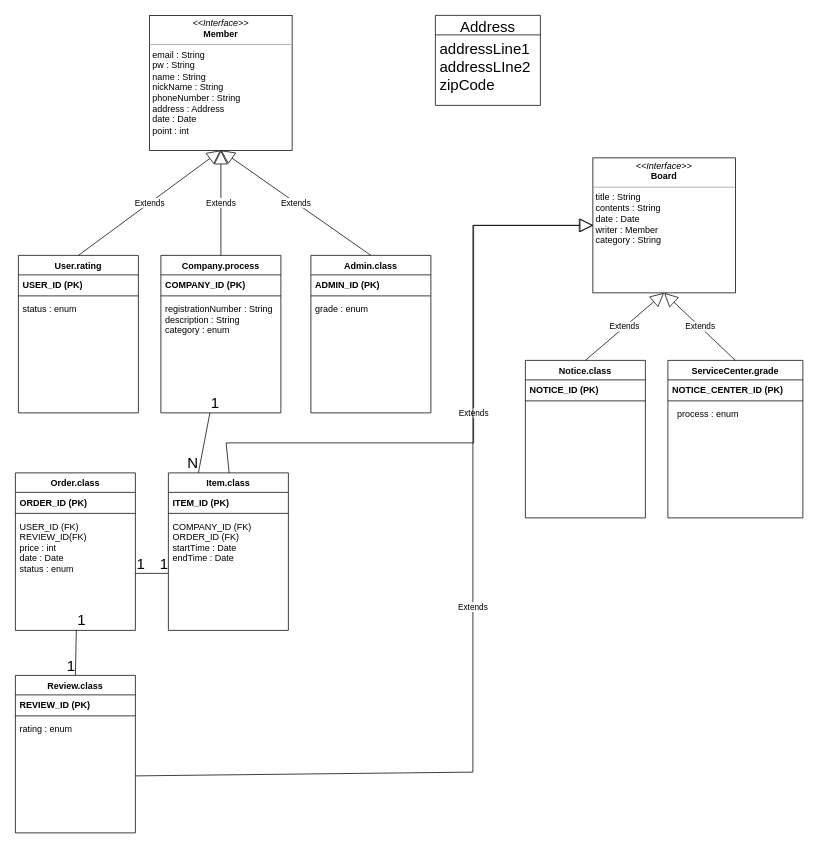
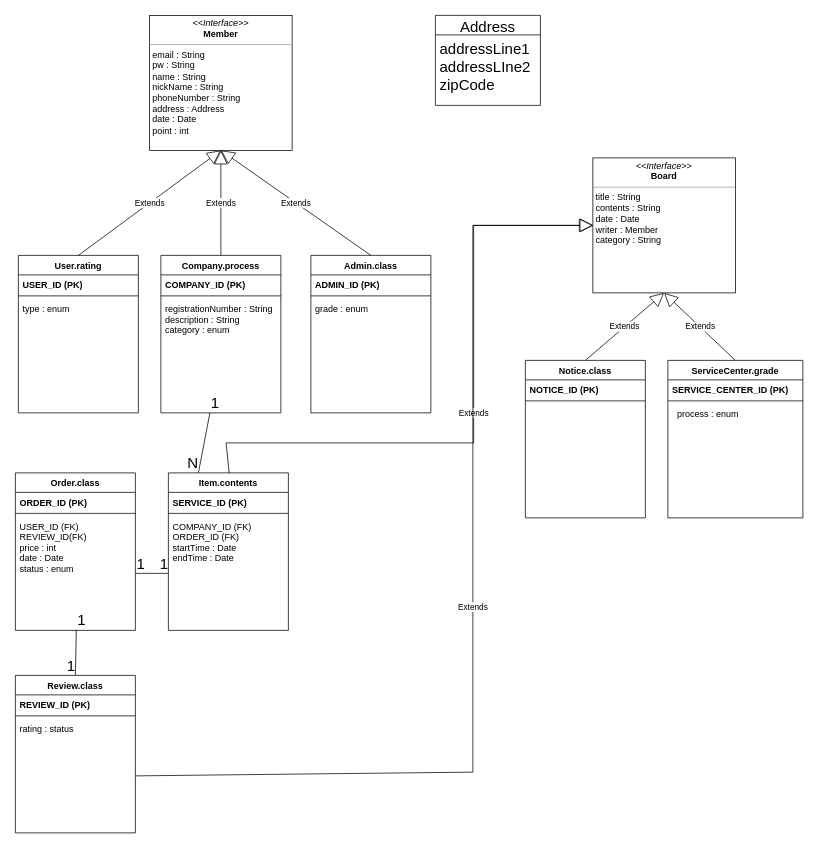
(52, 309) -> (47, 309)
(724, 390) -> (726, 390)
(228, 483) -> (228, 483)
(202, 503) -> (209, 503)
(48, 729) -> (53, 729)
